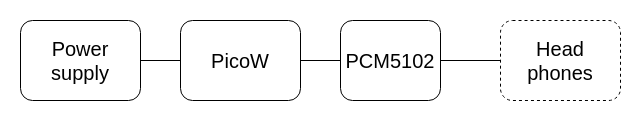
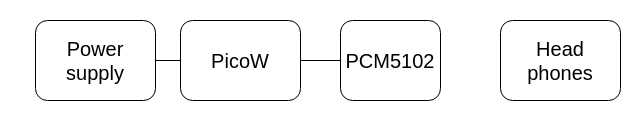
(81, 61) -> (96, 61)
(471, 61) -> none
(561, 61) -> (561, 61)
